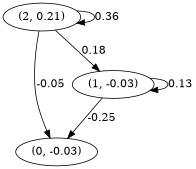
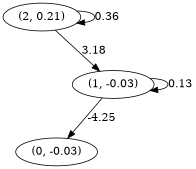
(94, 51) -> (94, 51)
(35, 82) -> none
(102, 118) -> (102, 118)
